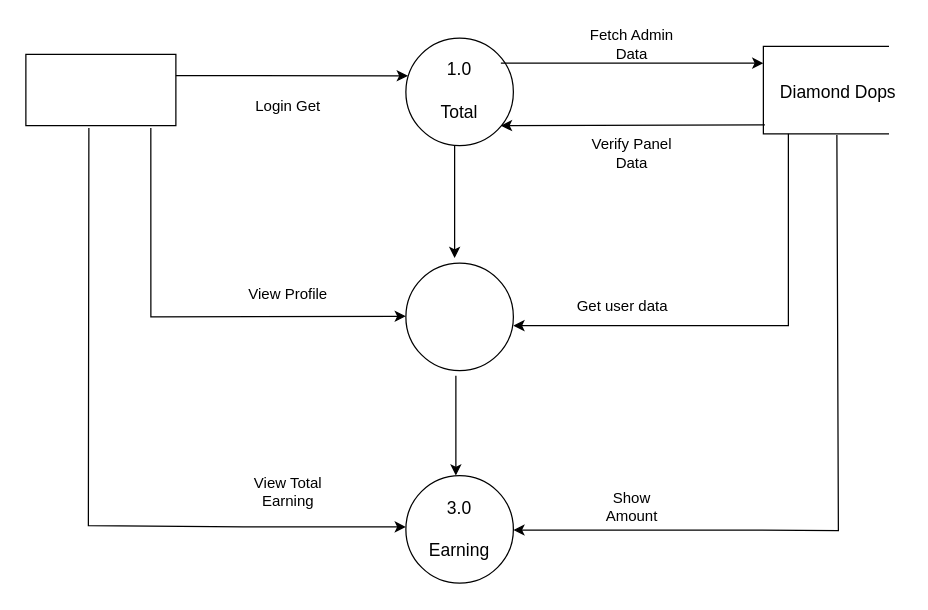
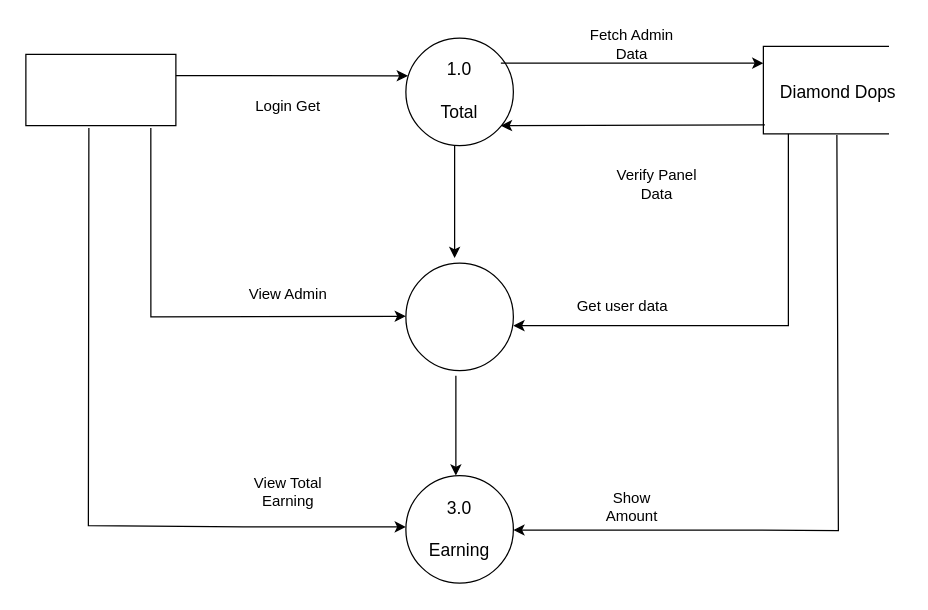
(632, 153) -> (657, 184)
(288, 294) -> (288, 294)
